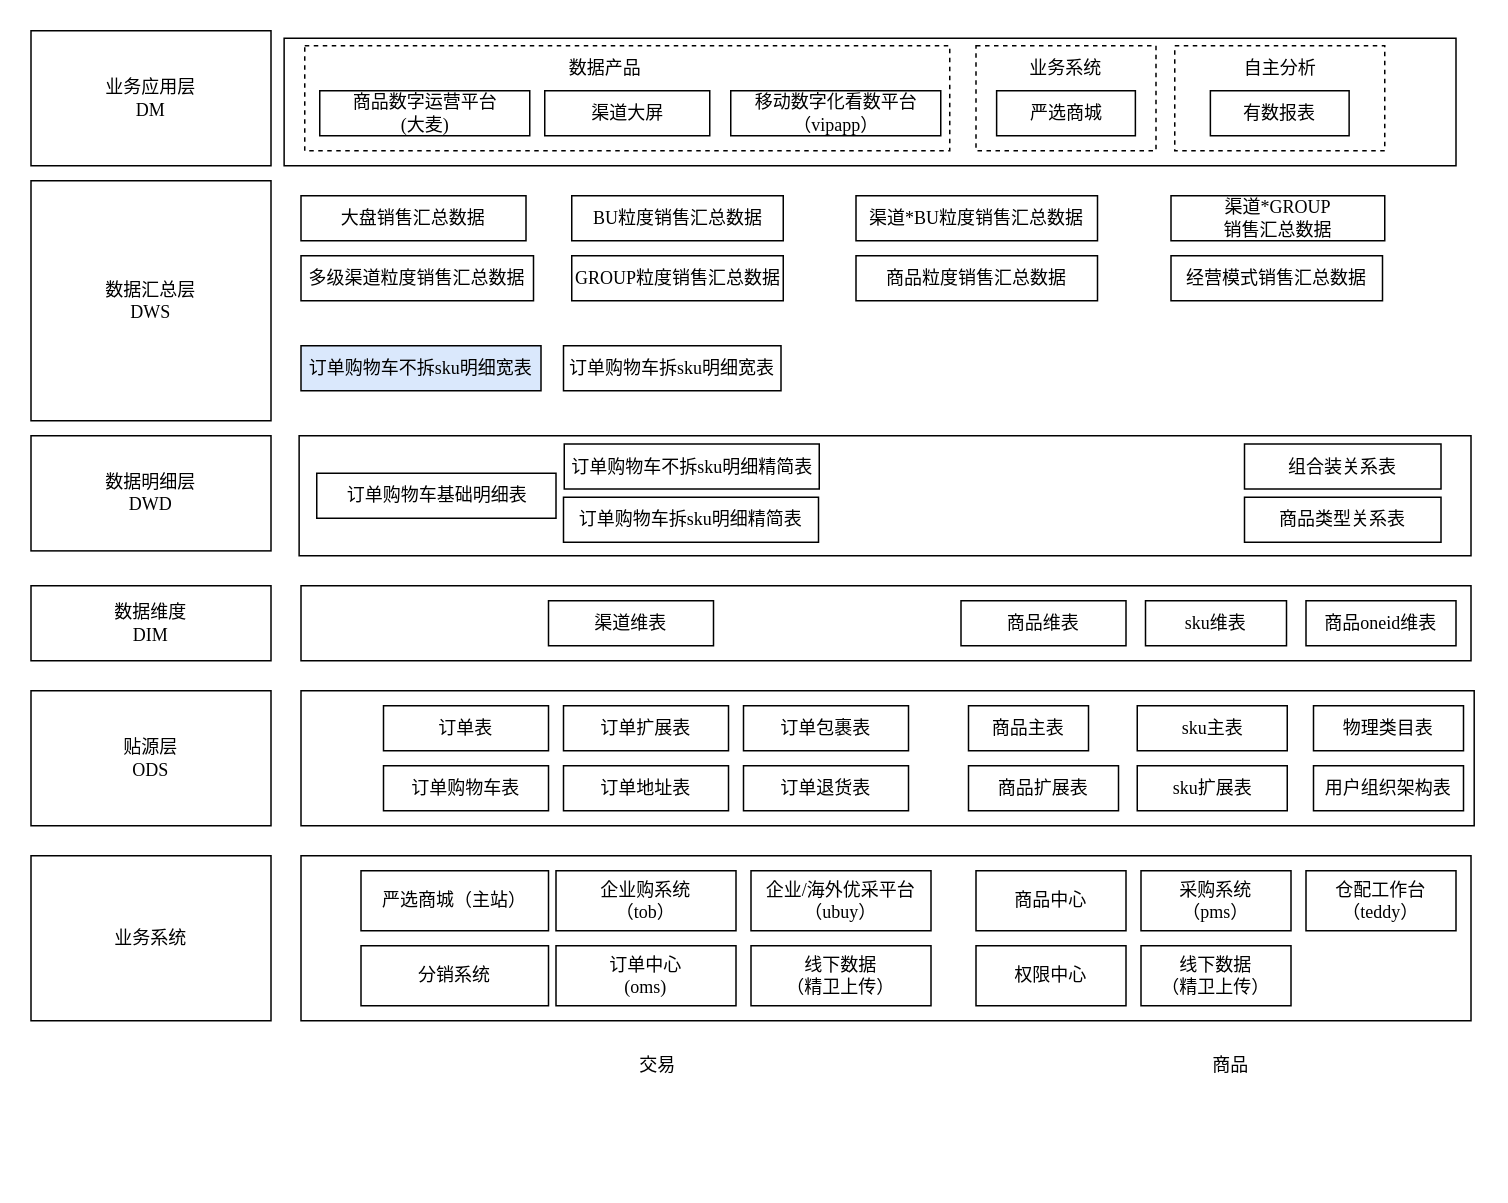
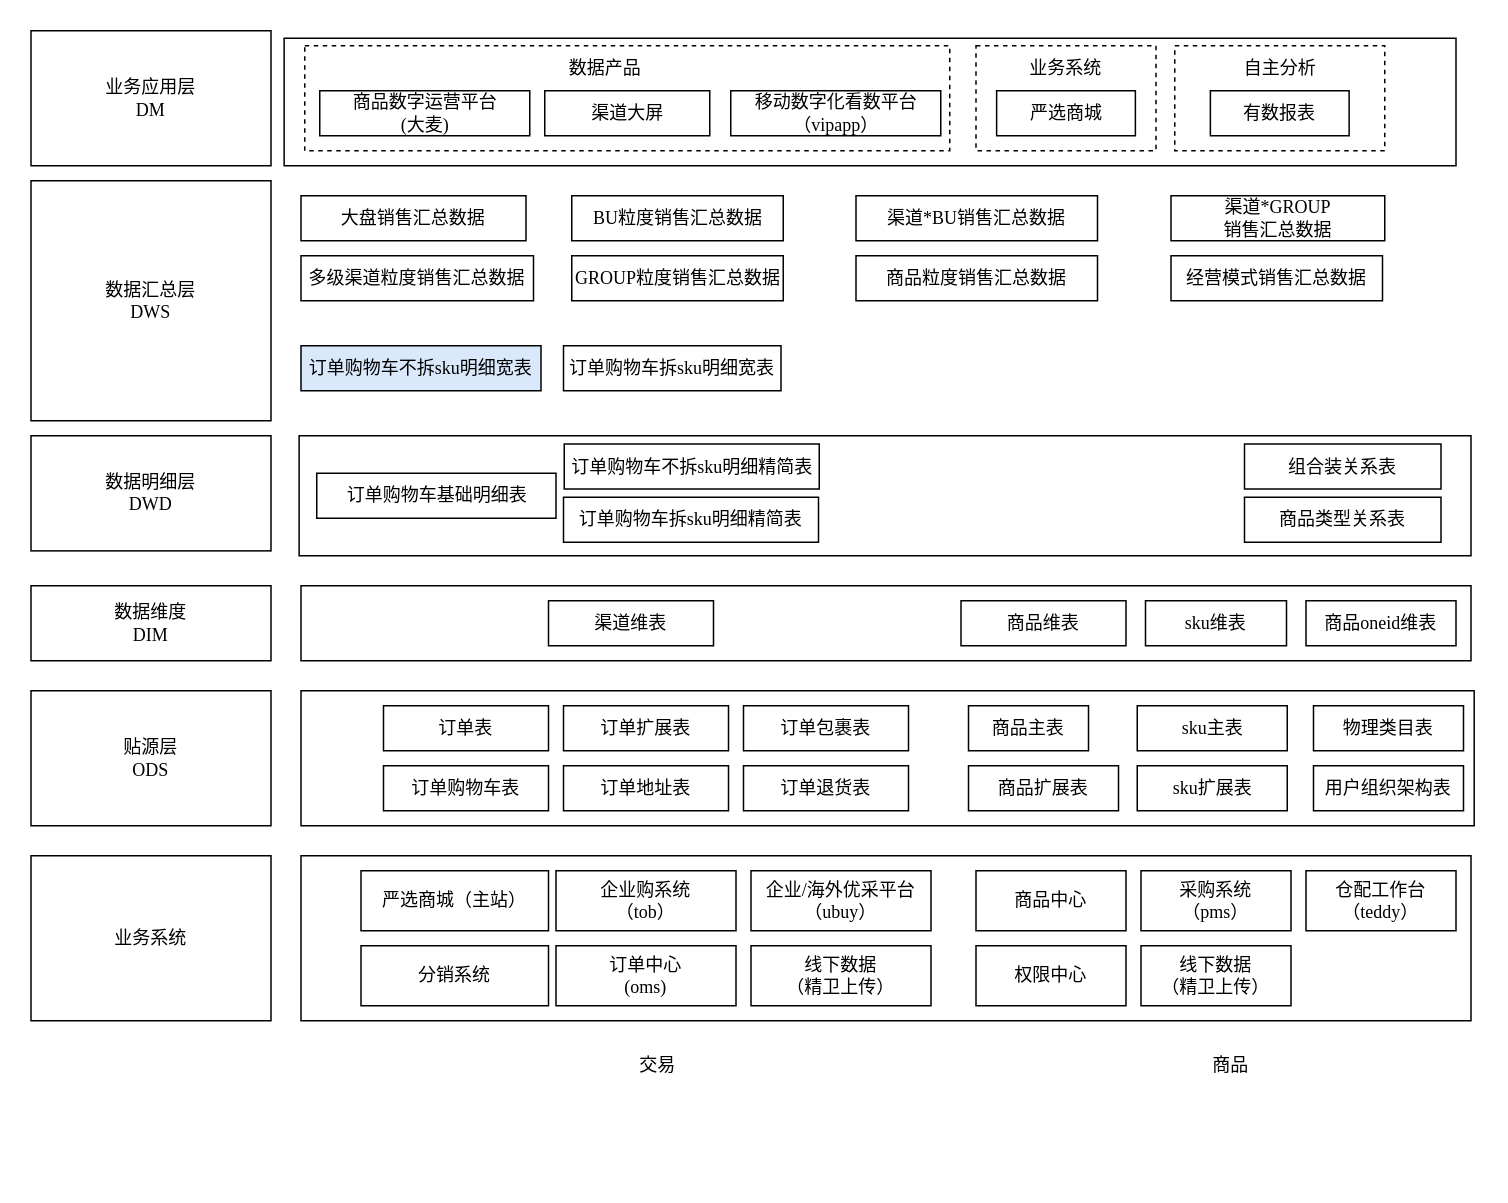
(977, 218) -> (977, 218)
